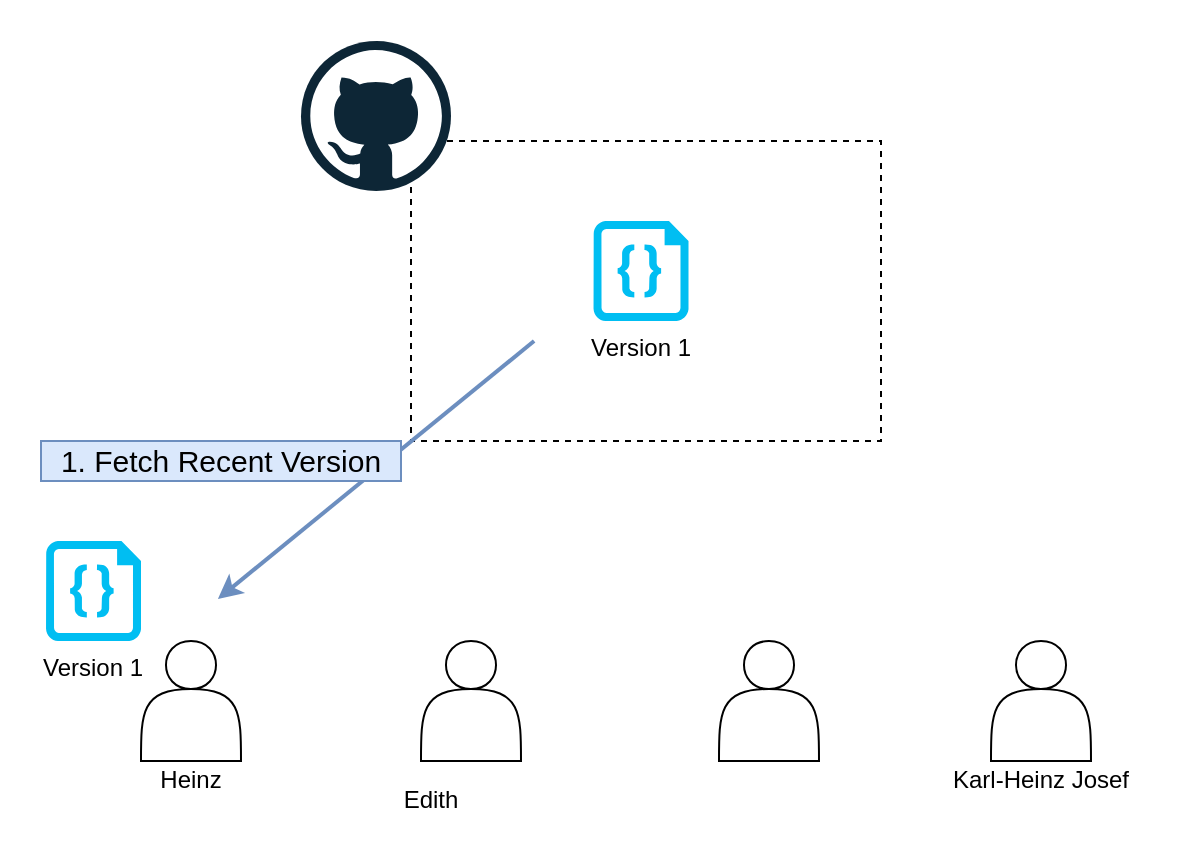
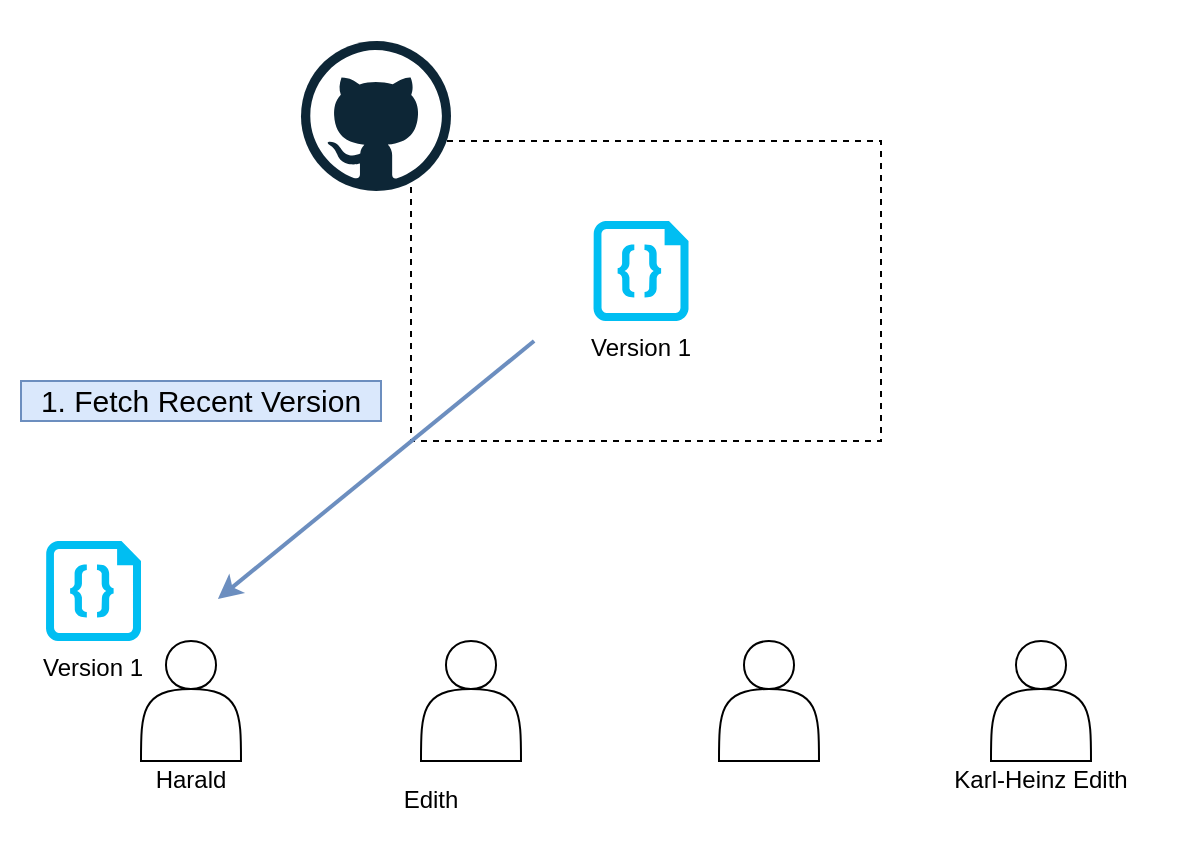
(221, 461) -> (201, 401)
(192, 781) -> (192, 781)
(1042, 781) -> (1042, 781)
